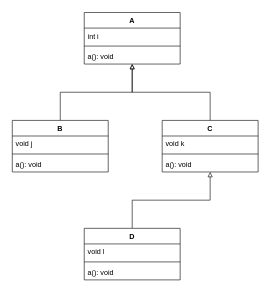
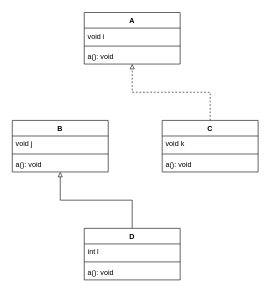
(95, 36) -> (97, 36)
(81, 92) -> none
(186, 92) -> (186, 92)
none -> (84, 200)
(183, 200) -> none
(97, 252) -> (95, 252)
